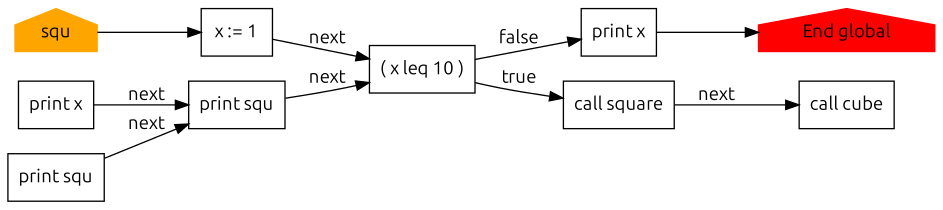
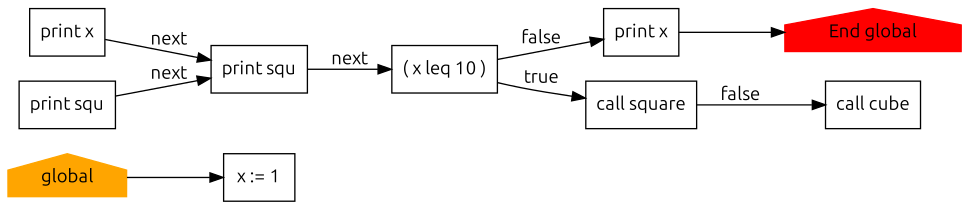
(56, 32) -> (67, 177)
(314, 48) -> none
(716, 95) -> (741, 95)
